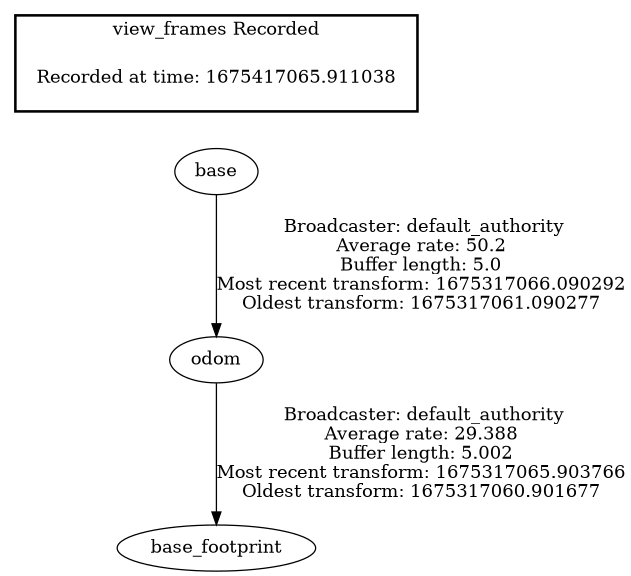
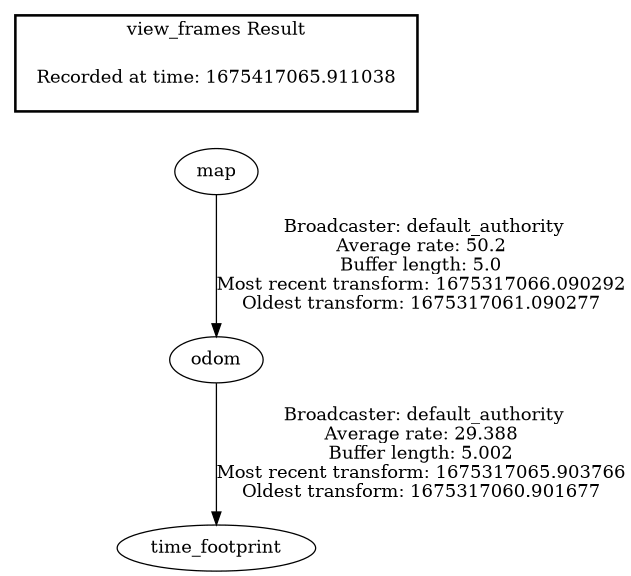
(216, 30) -> (216, 30)
(216, 172) -> (216, 172)
(216, 548) -> (216, 548)
